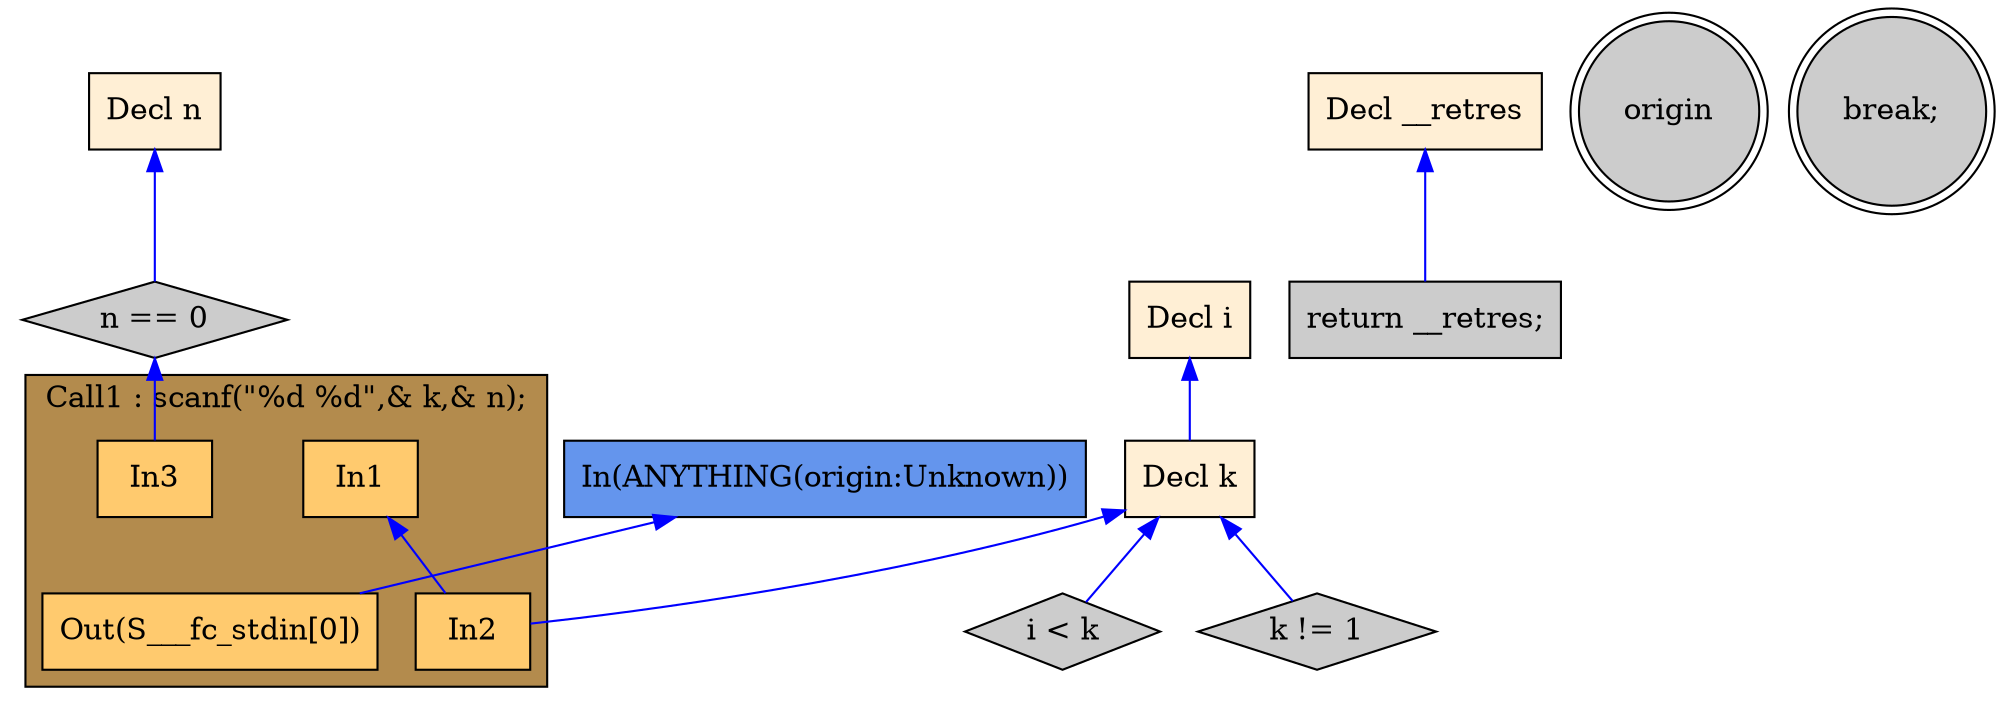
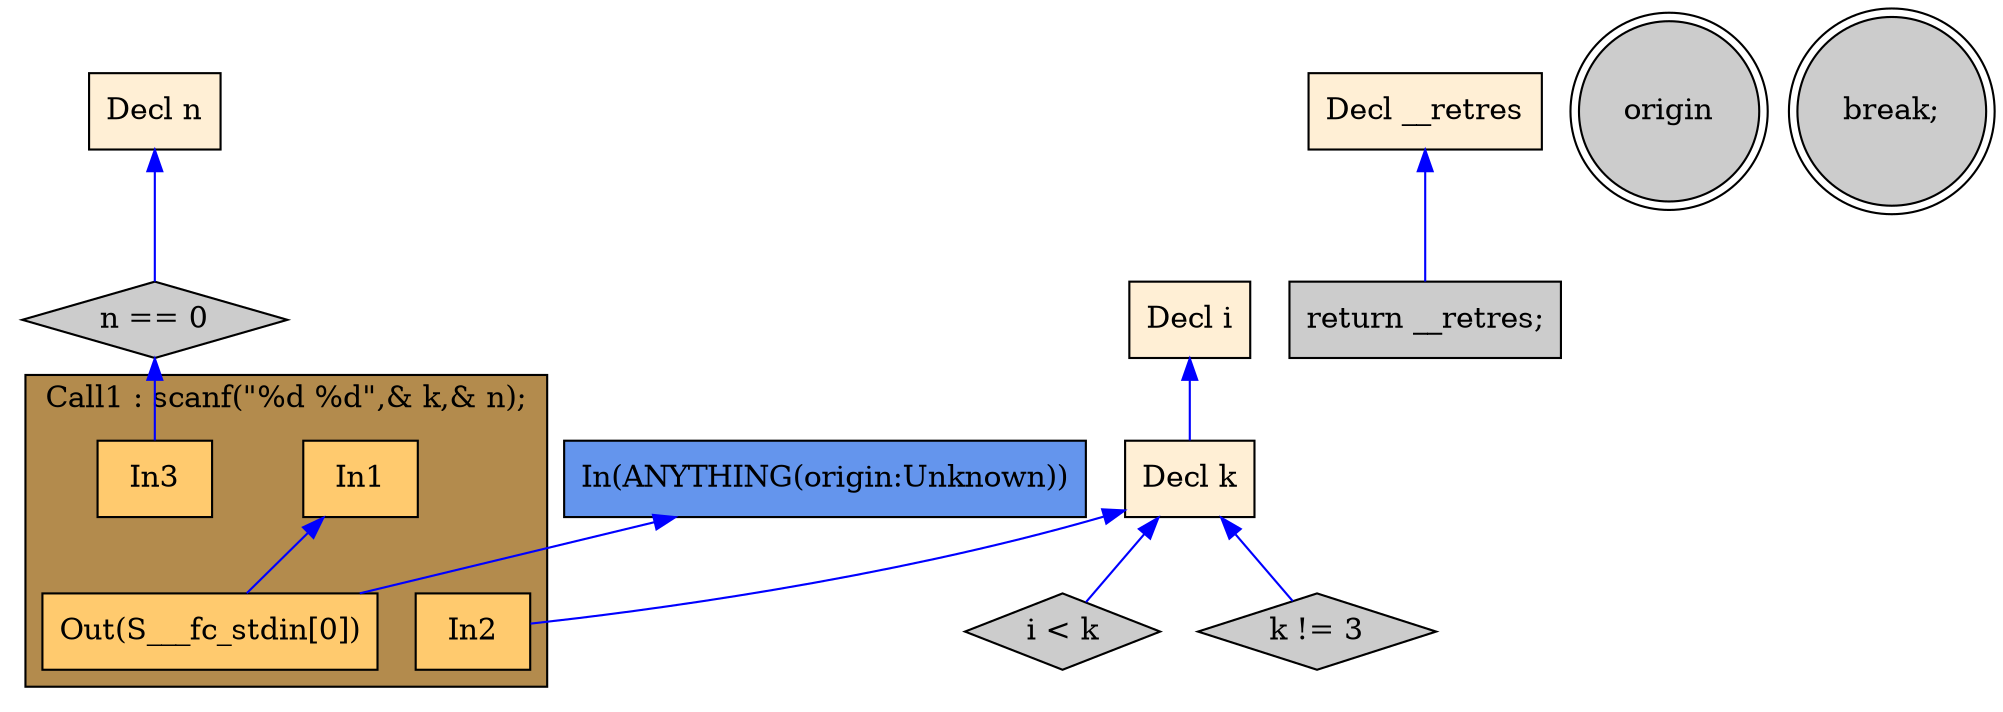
(423, 564) -> (277, 563)
(1317, 632) -> (1317, 632)
